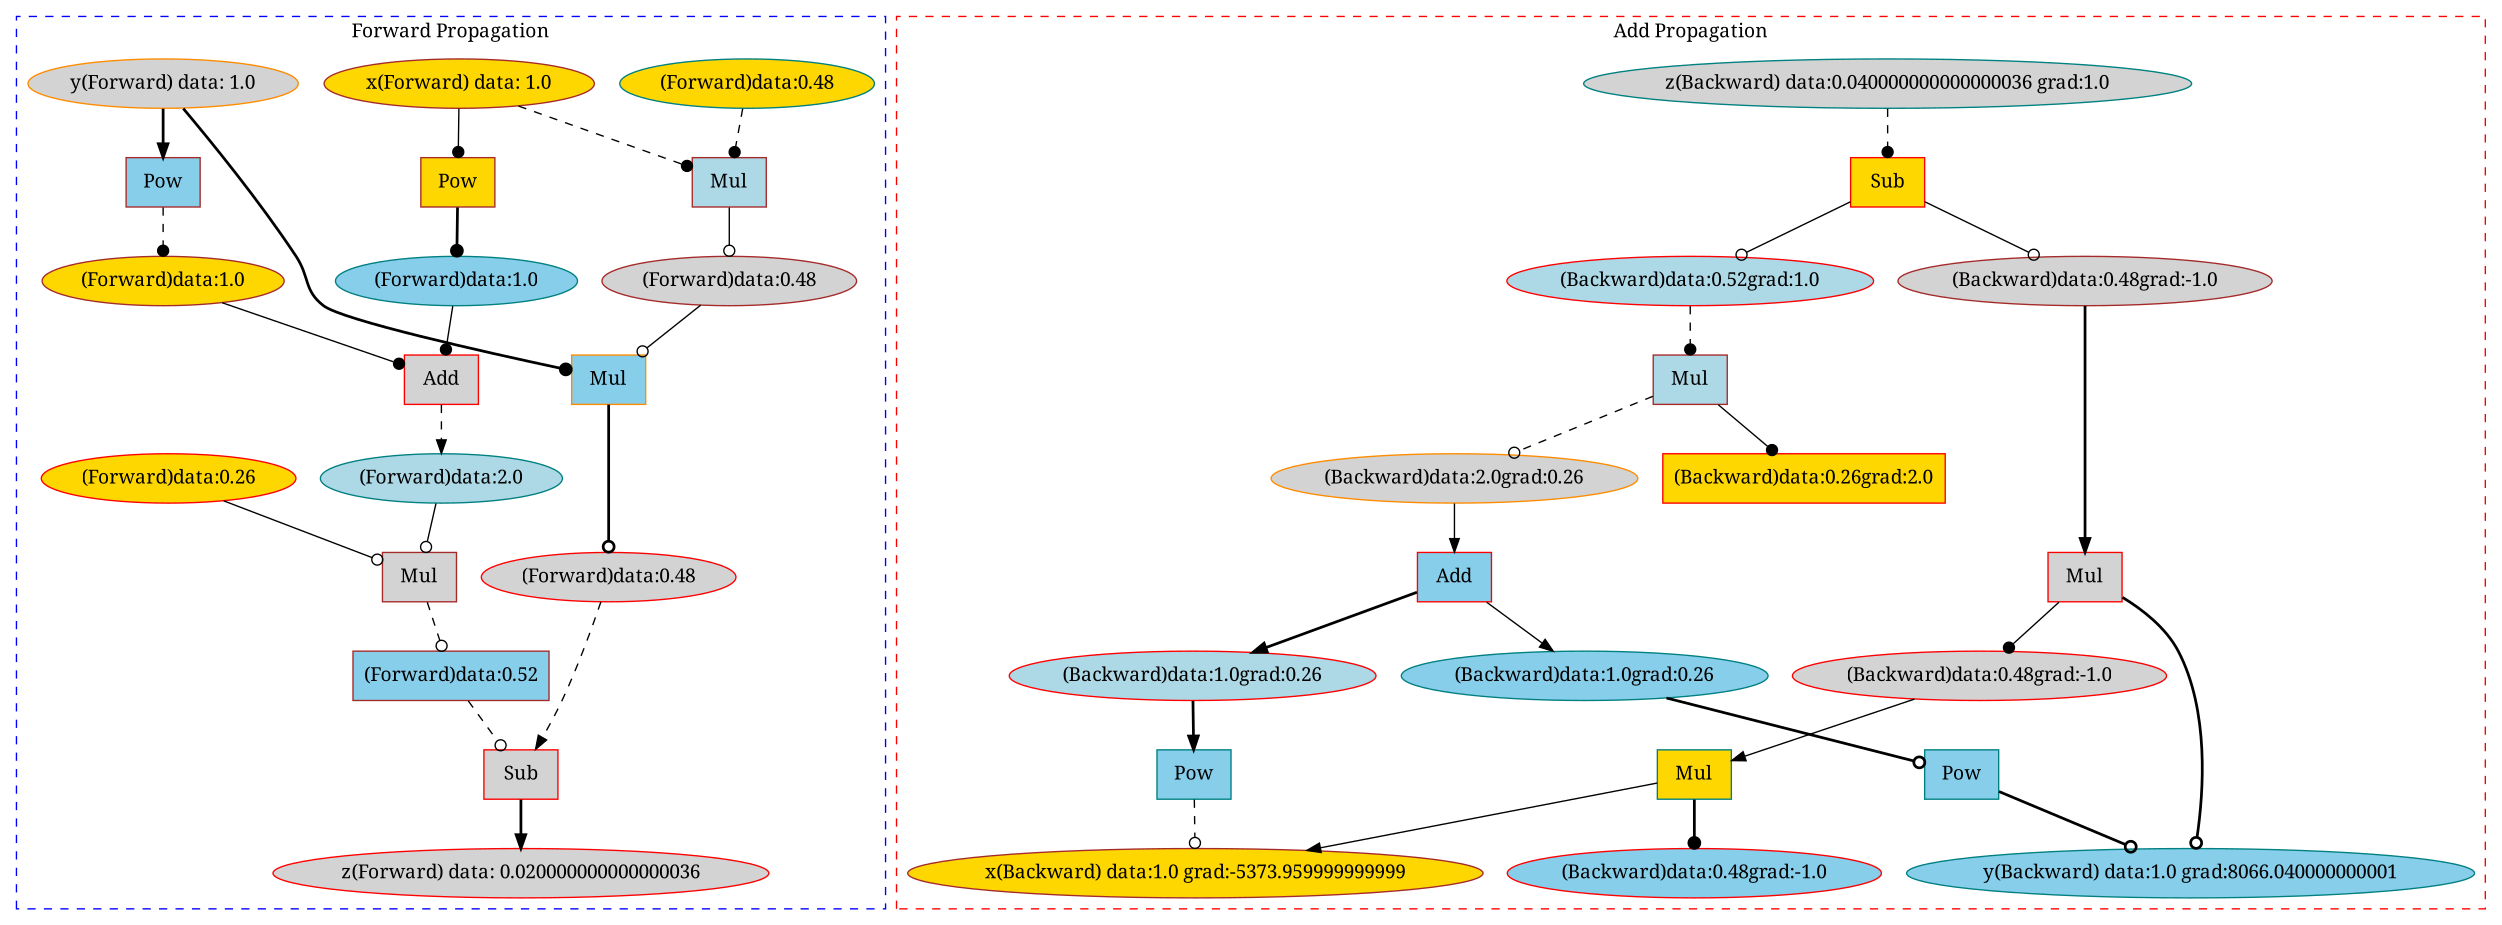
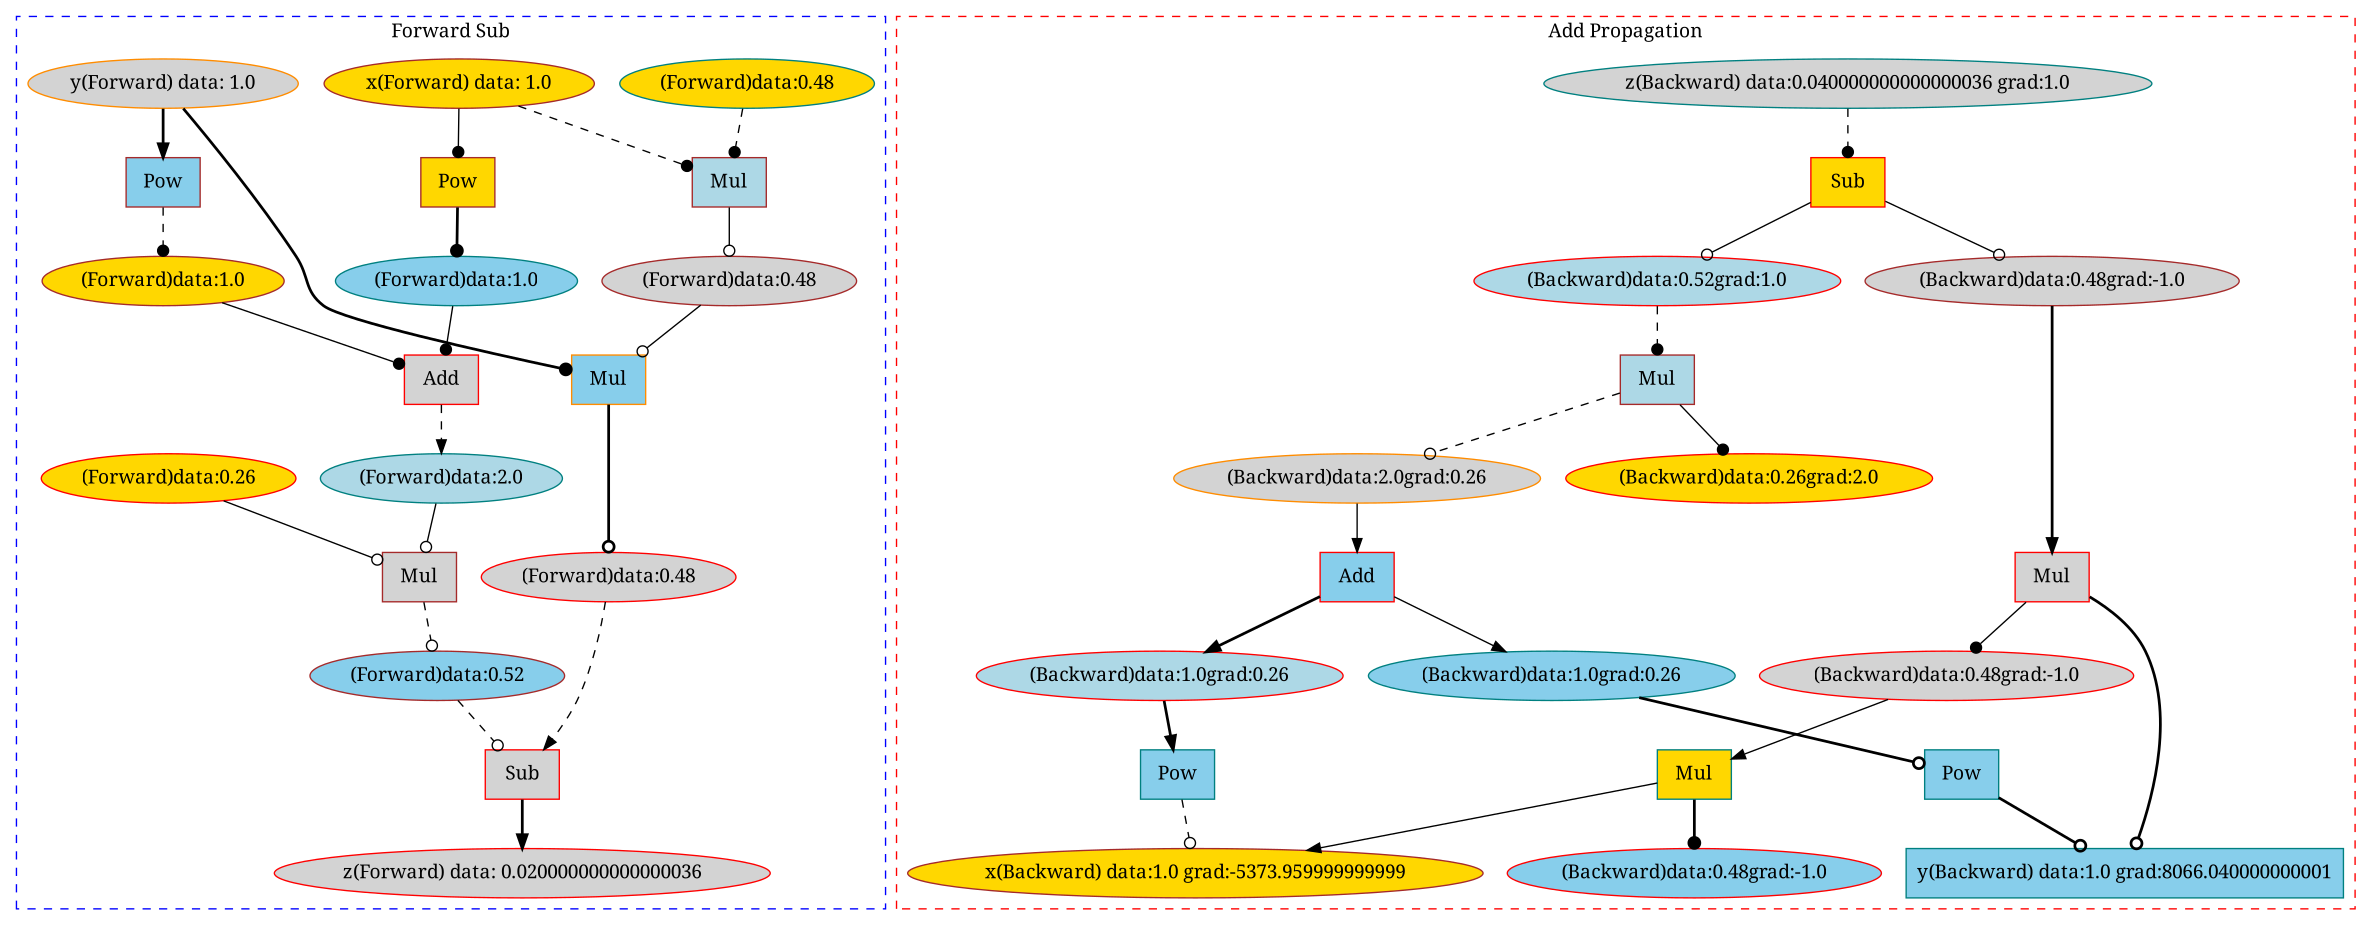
(451, 32) -> (451, 32)
(1804, 478) -> (1749, 478)
(451, 676) -> (437, 676)
(2191, 873) -> (2125, 873)
